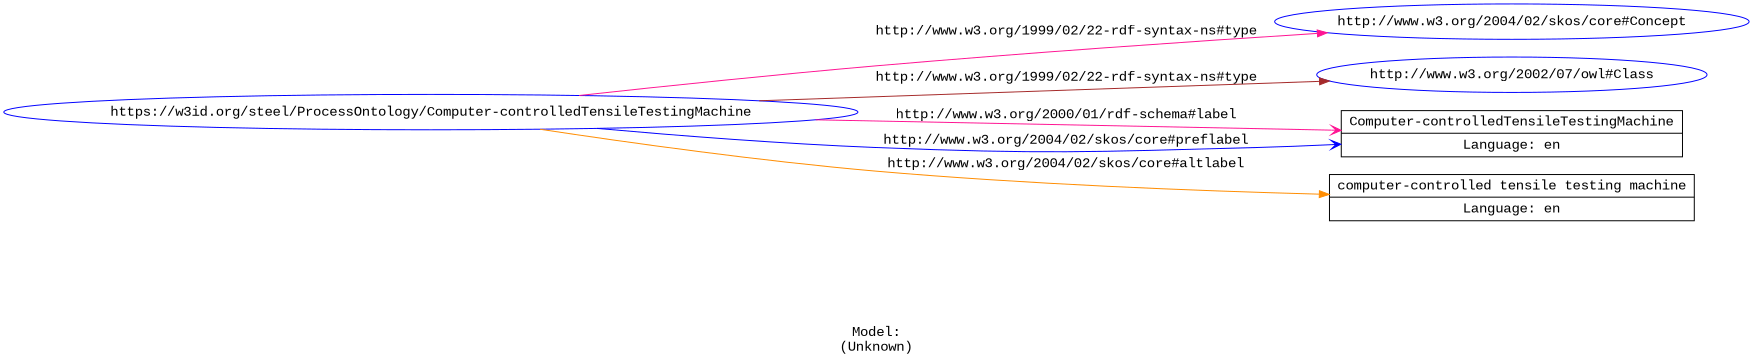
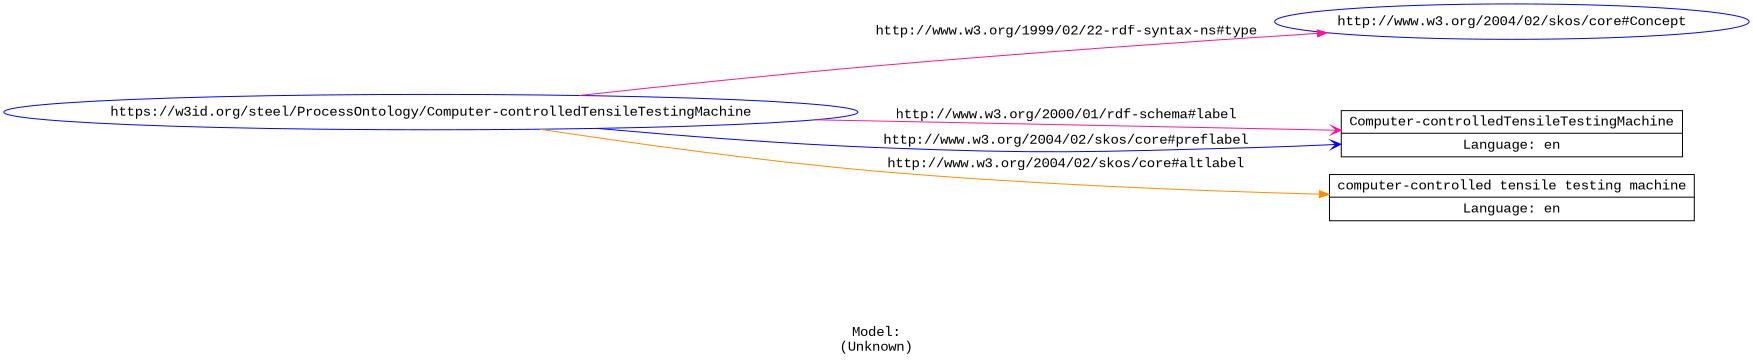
(1512, 75) -> none
